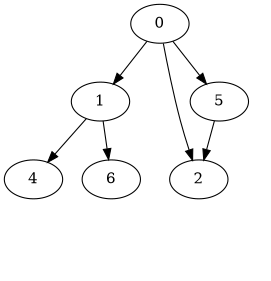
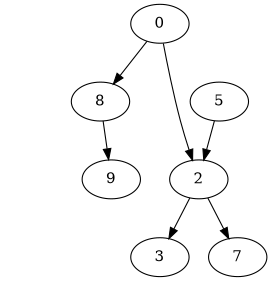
(186, 58) -> none
(100, 102) -> (100, 102)
(33, 179) -> none
(111, 179) -> (111, 179)
none -> (160, 257)
none -> (238, 257)
